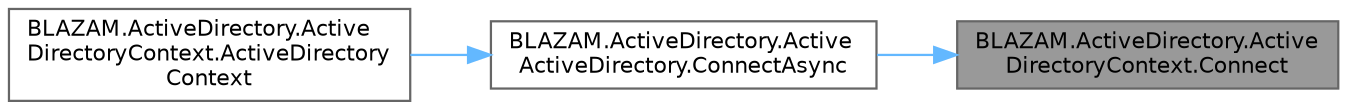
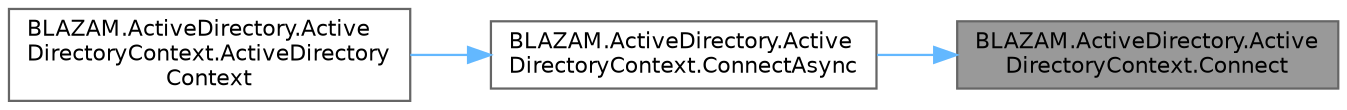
(684, 55) -> (684, 55)
